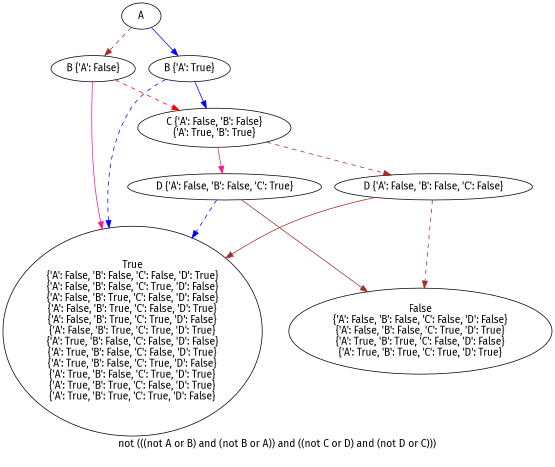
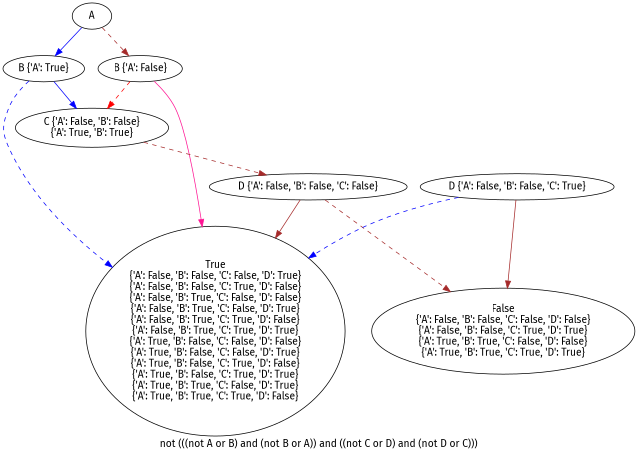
(219, 157) -> none
